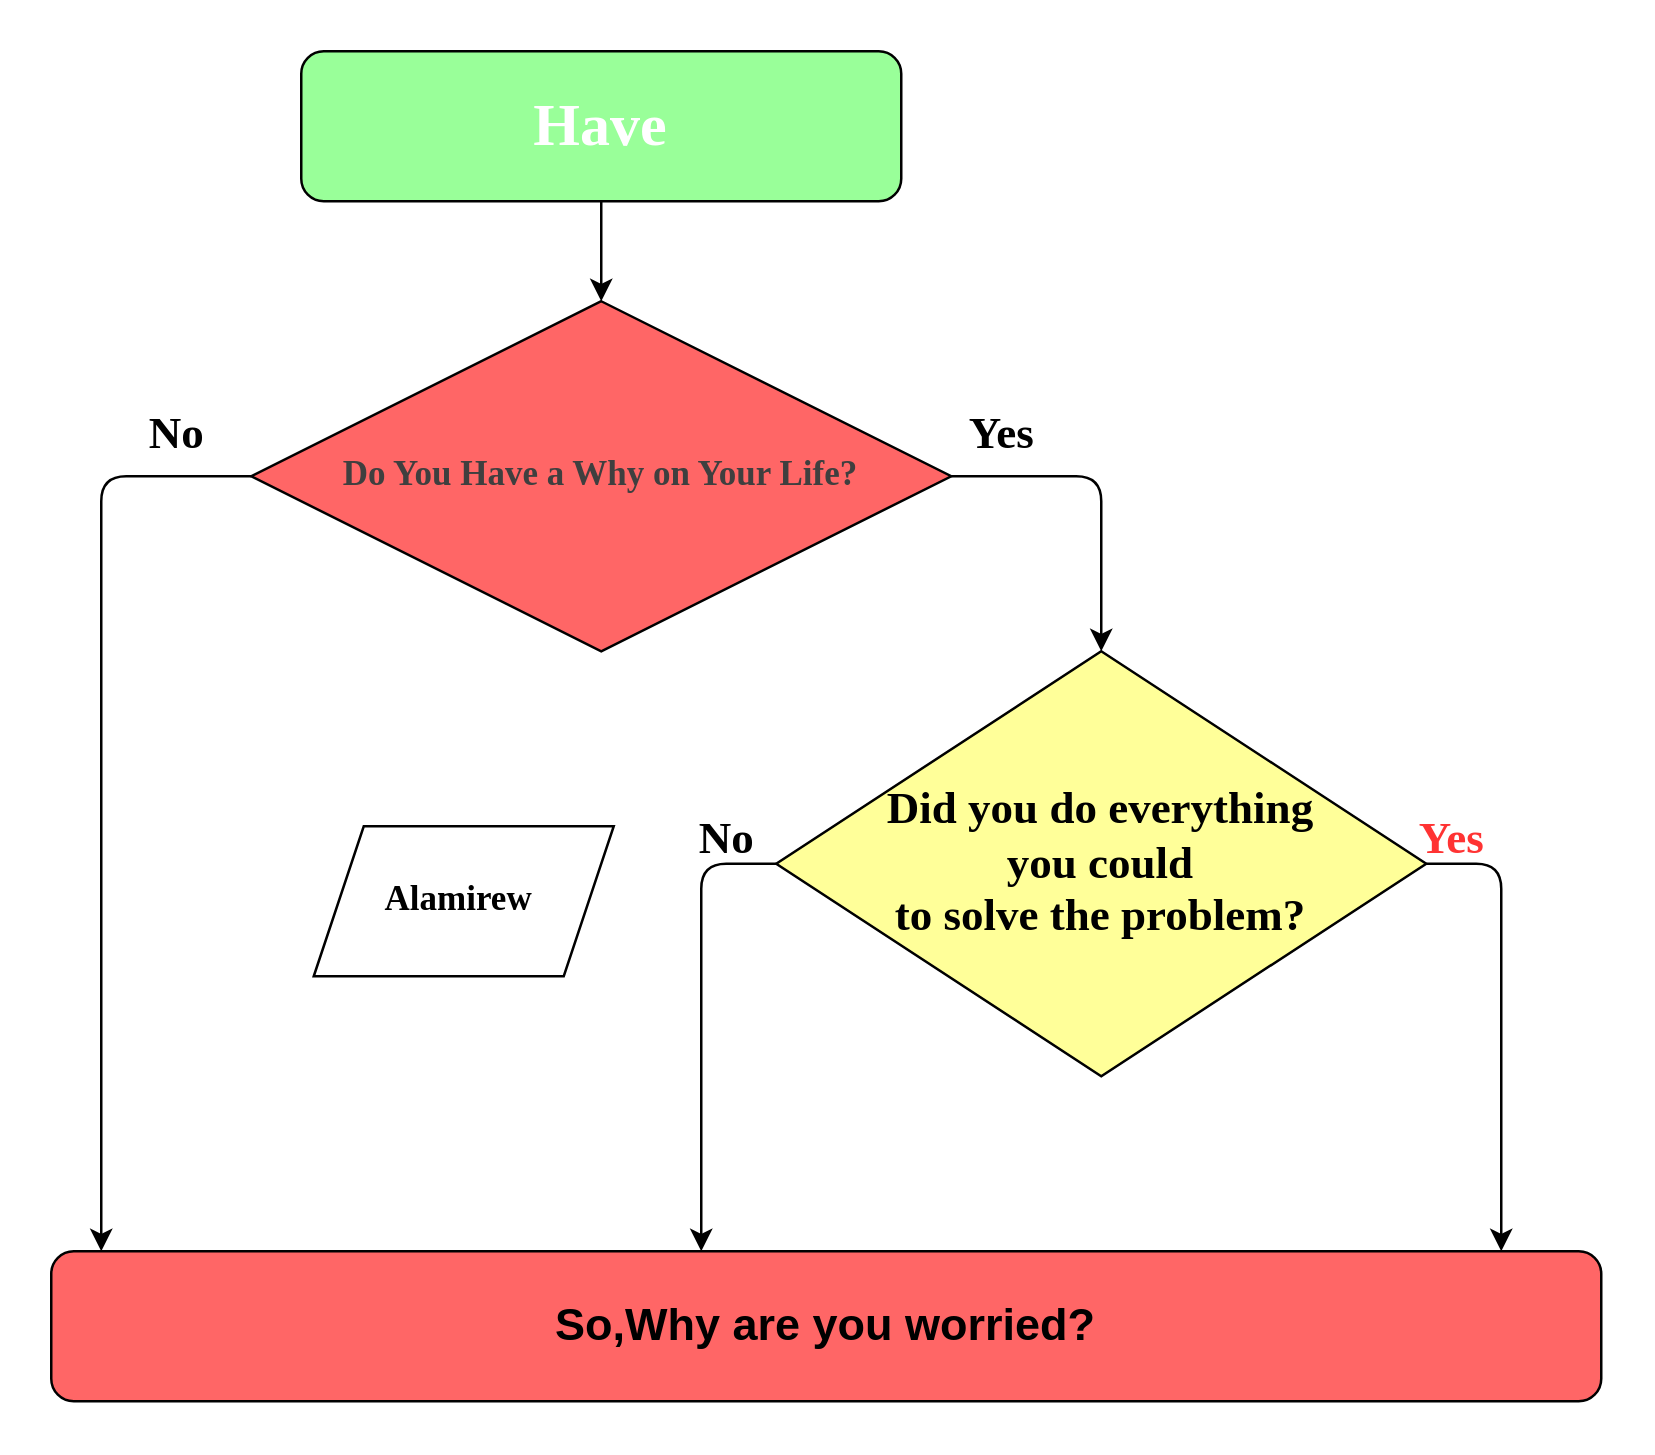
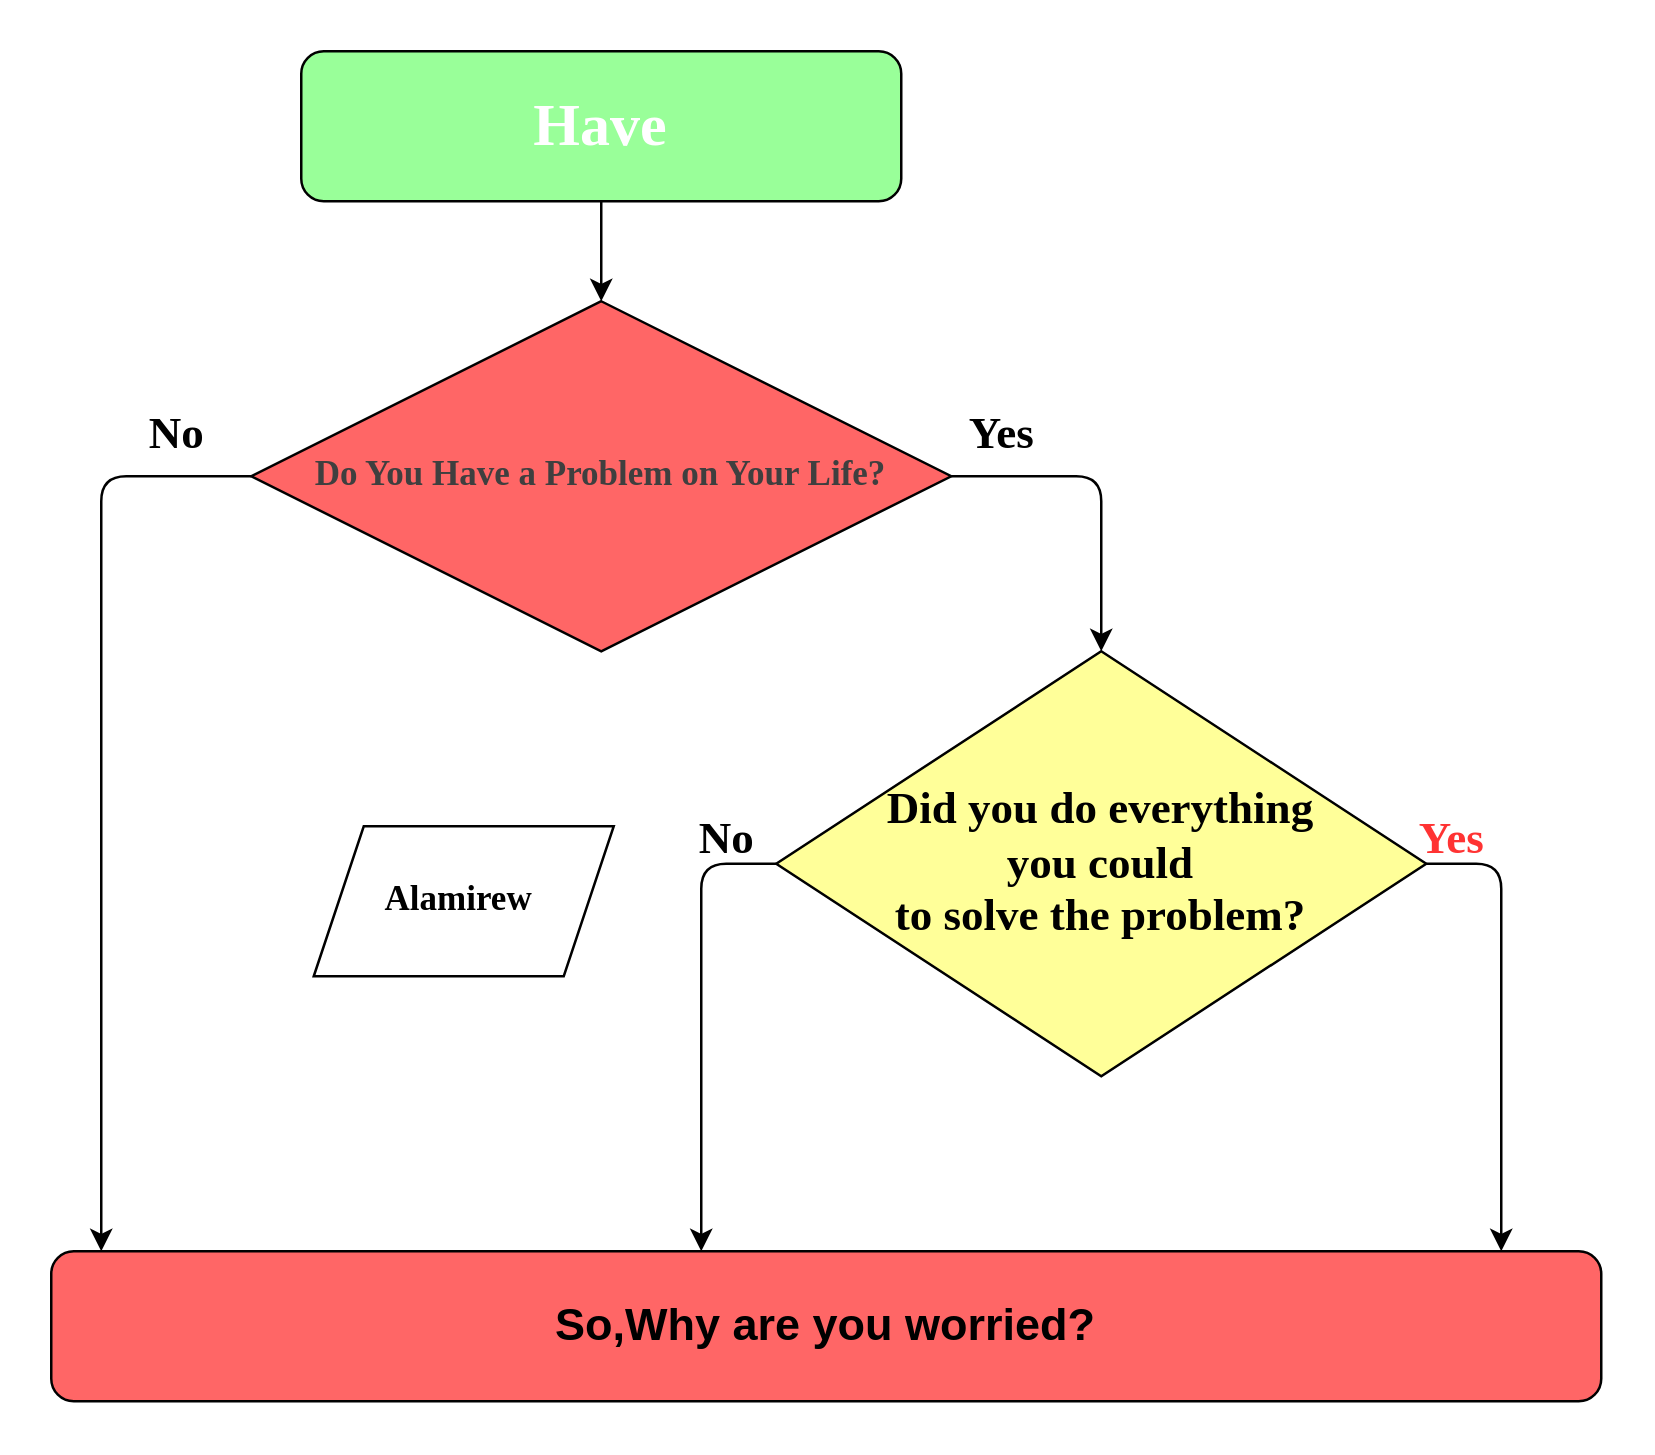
(601, 476) -> (601, 476)
